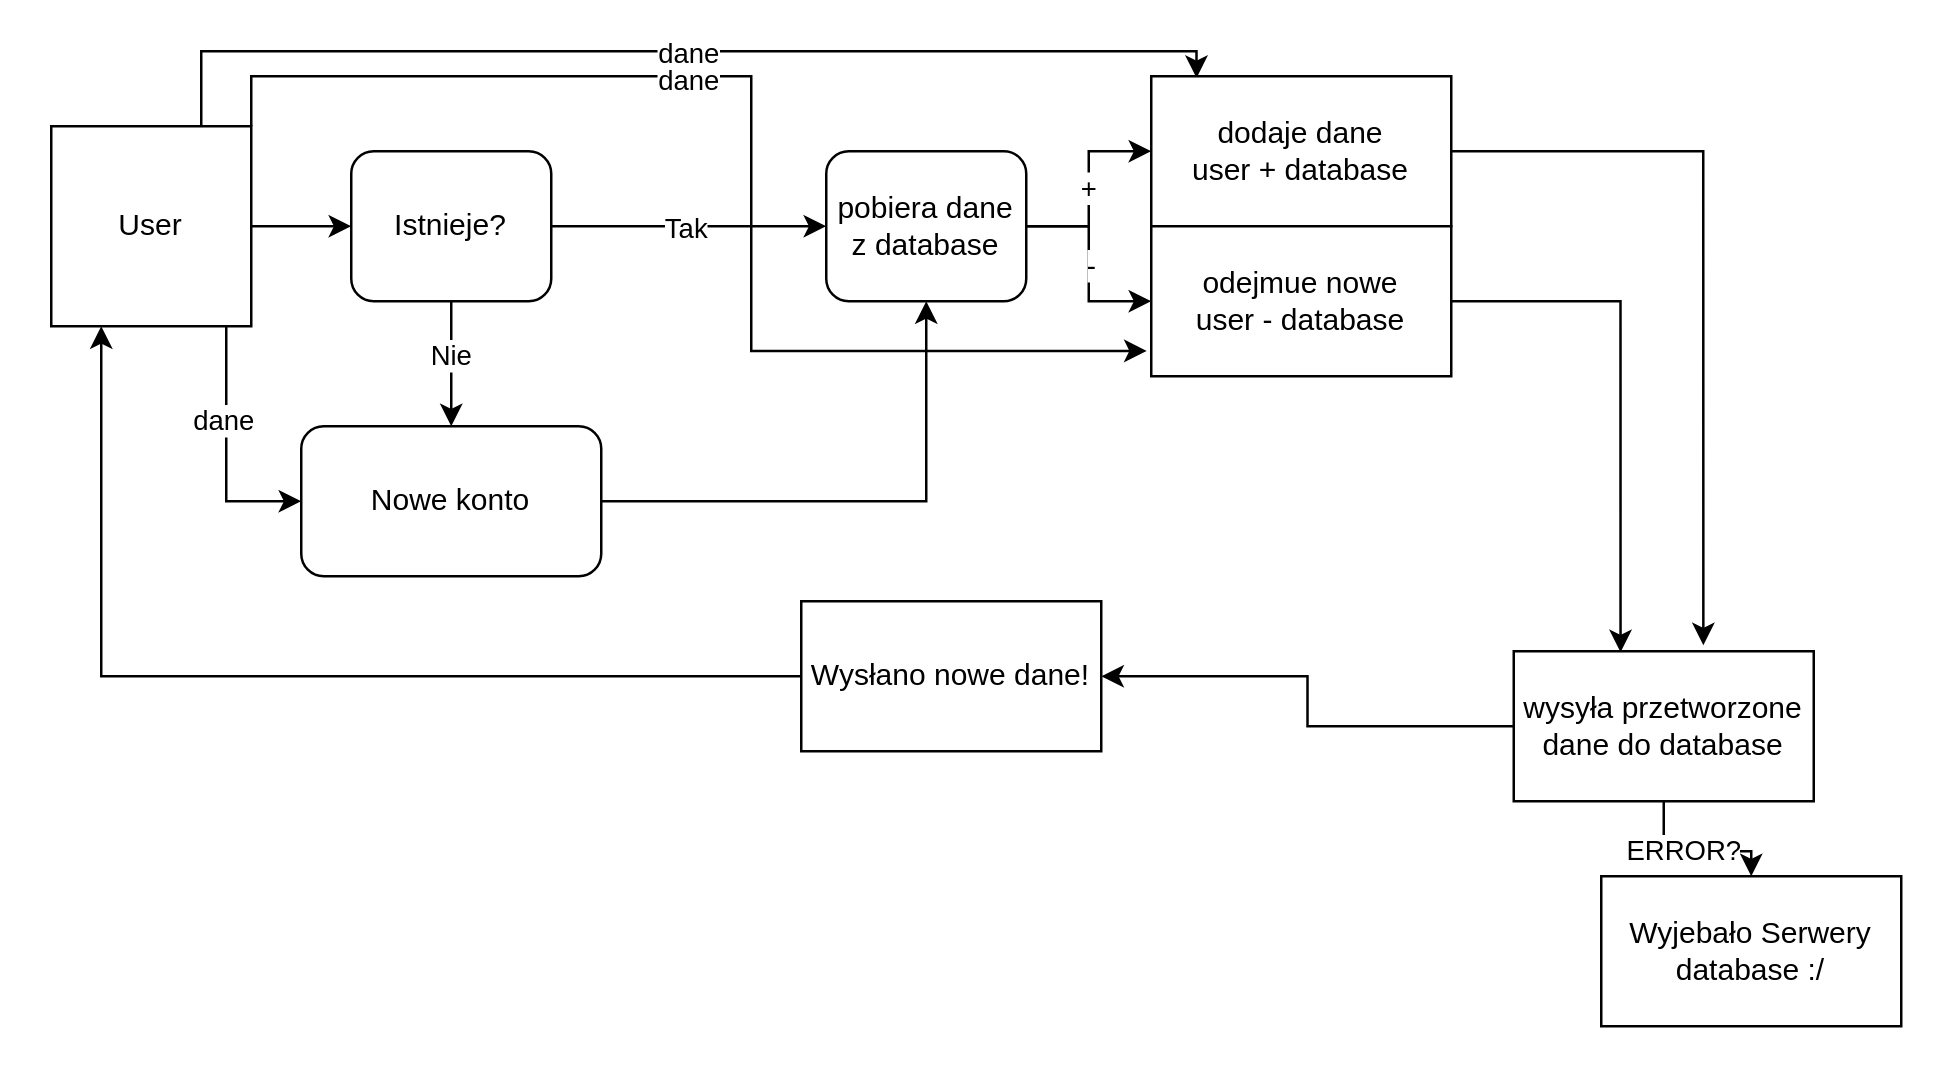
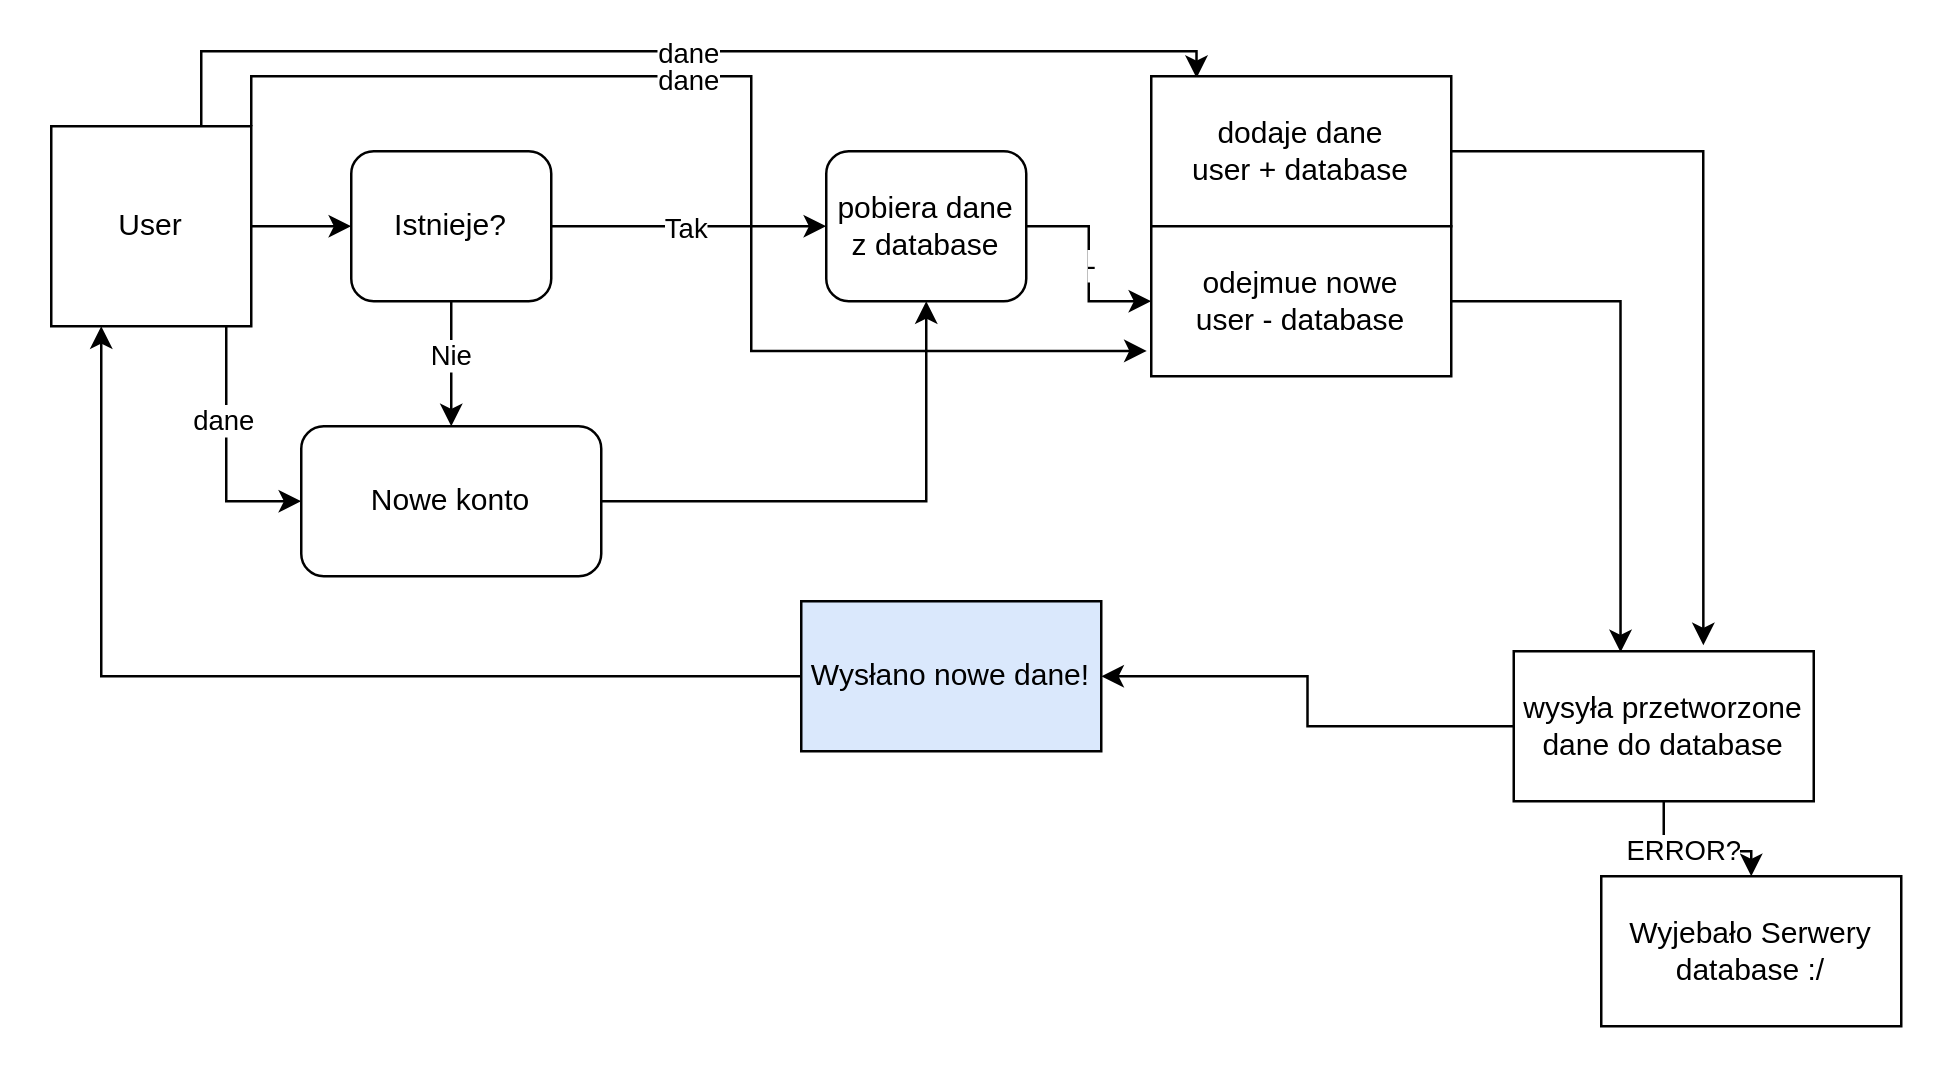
(1089, 165) -> none
(951, 676) -> (951, 676)
